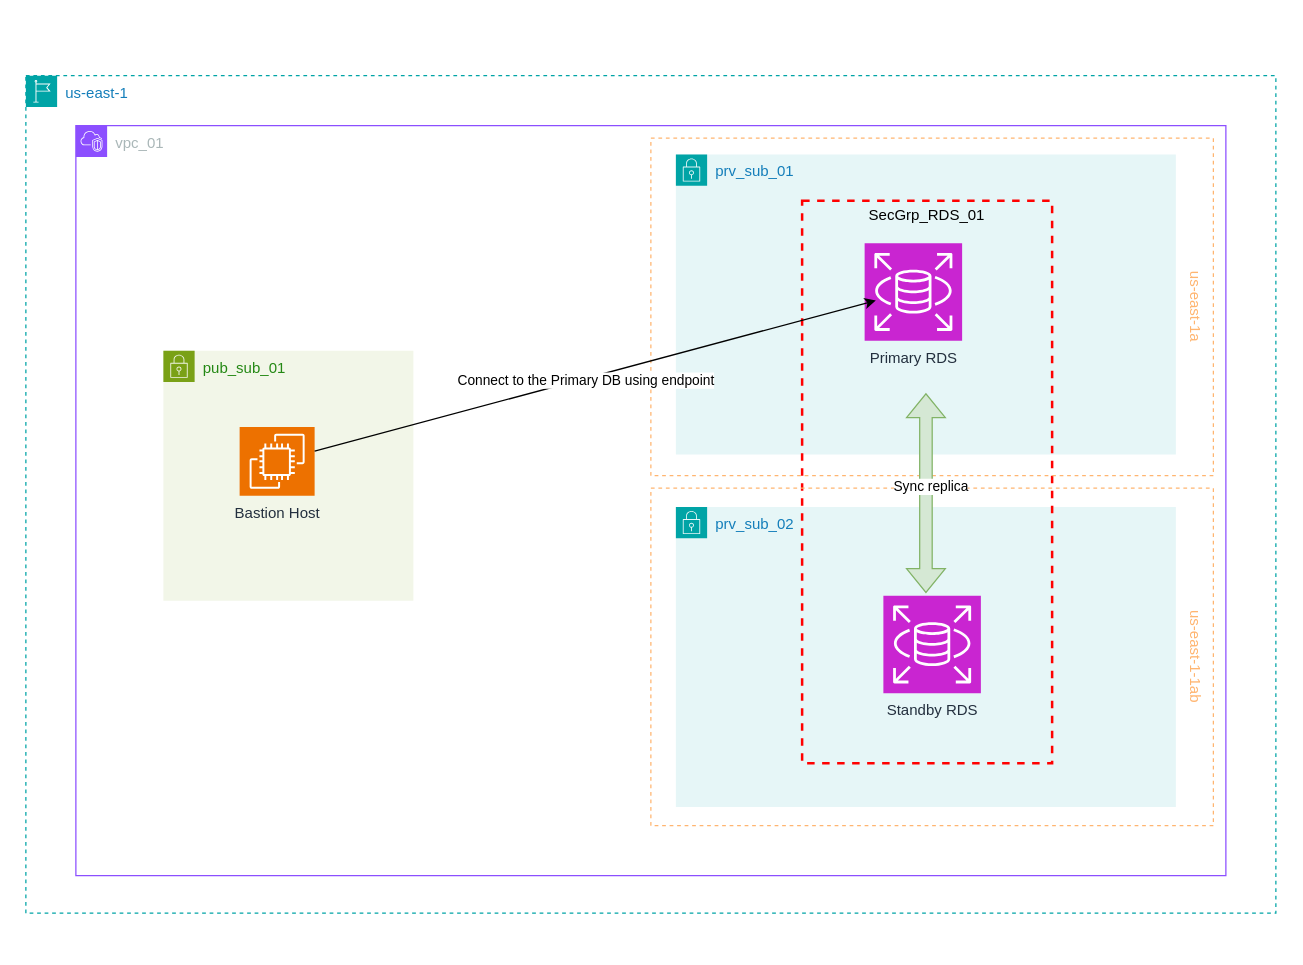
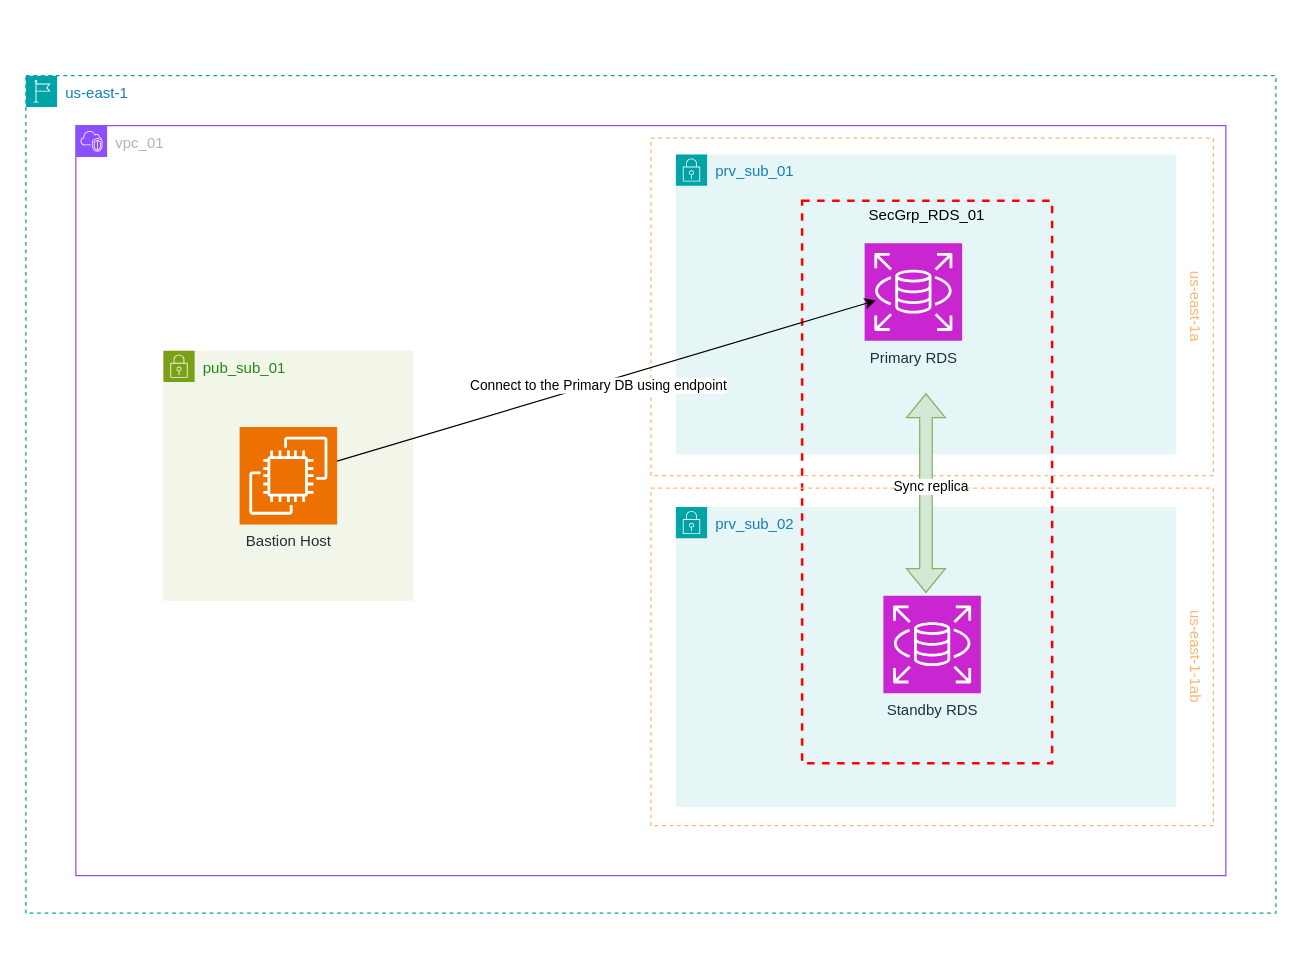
(277, 461) -> (288, 476)
